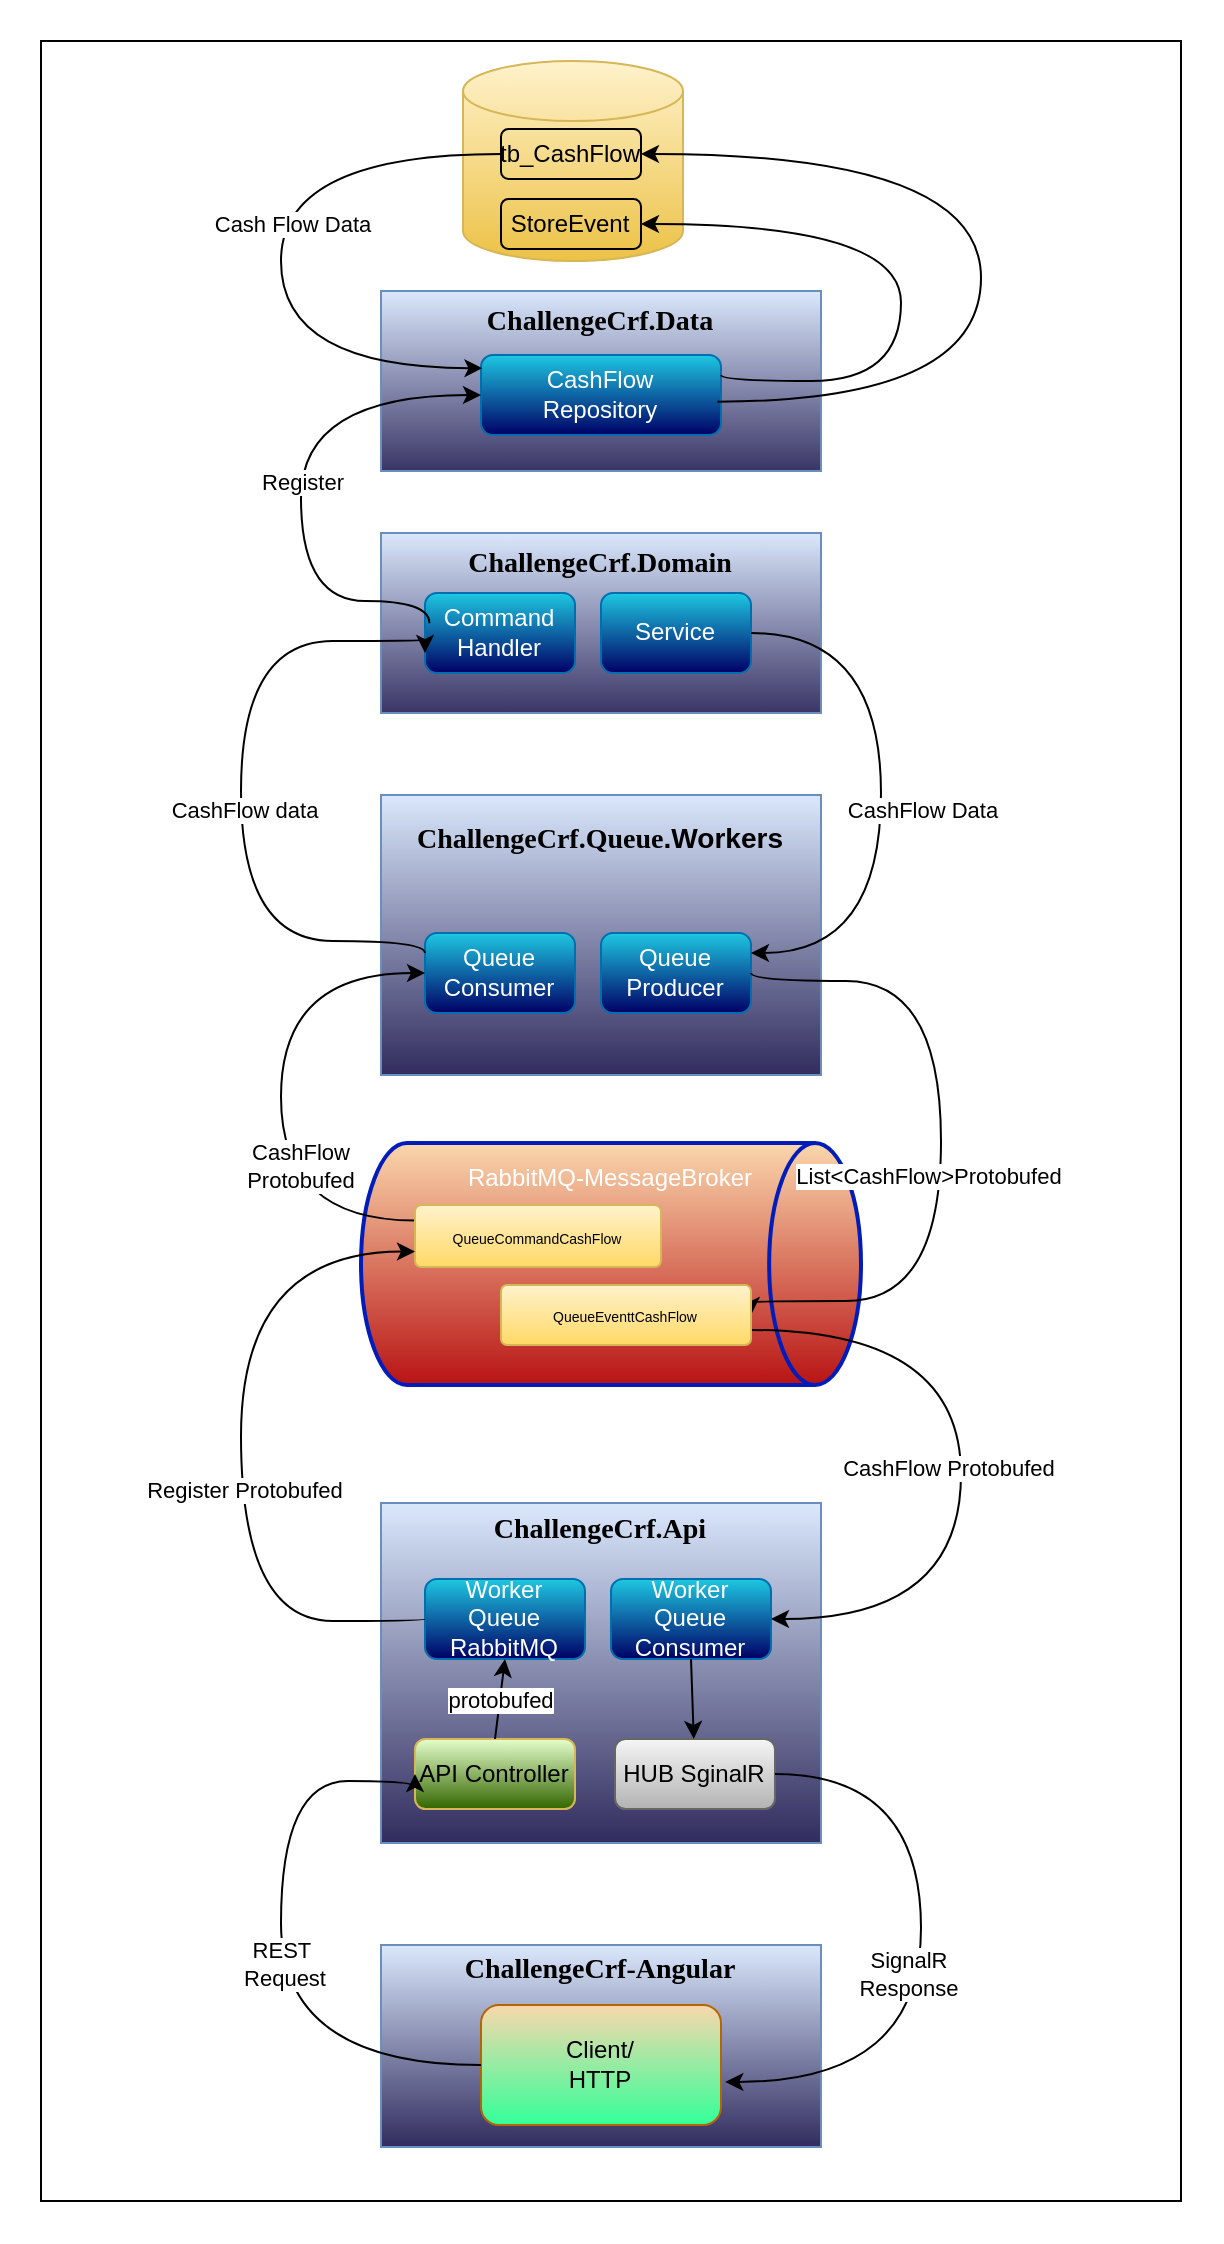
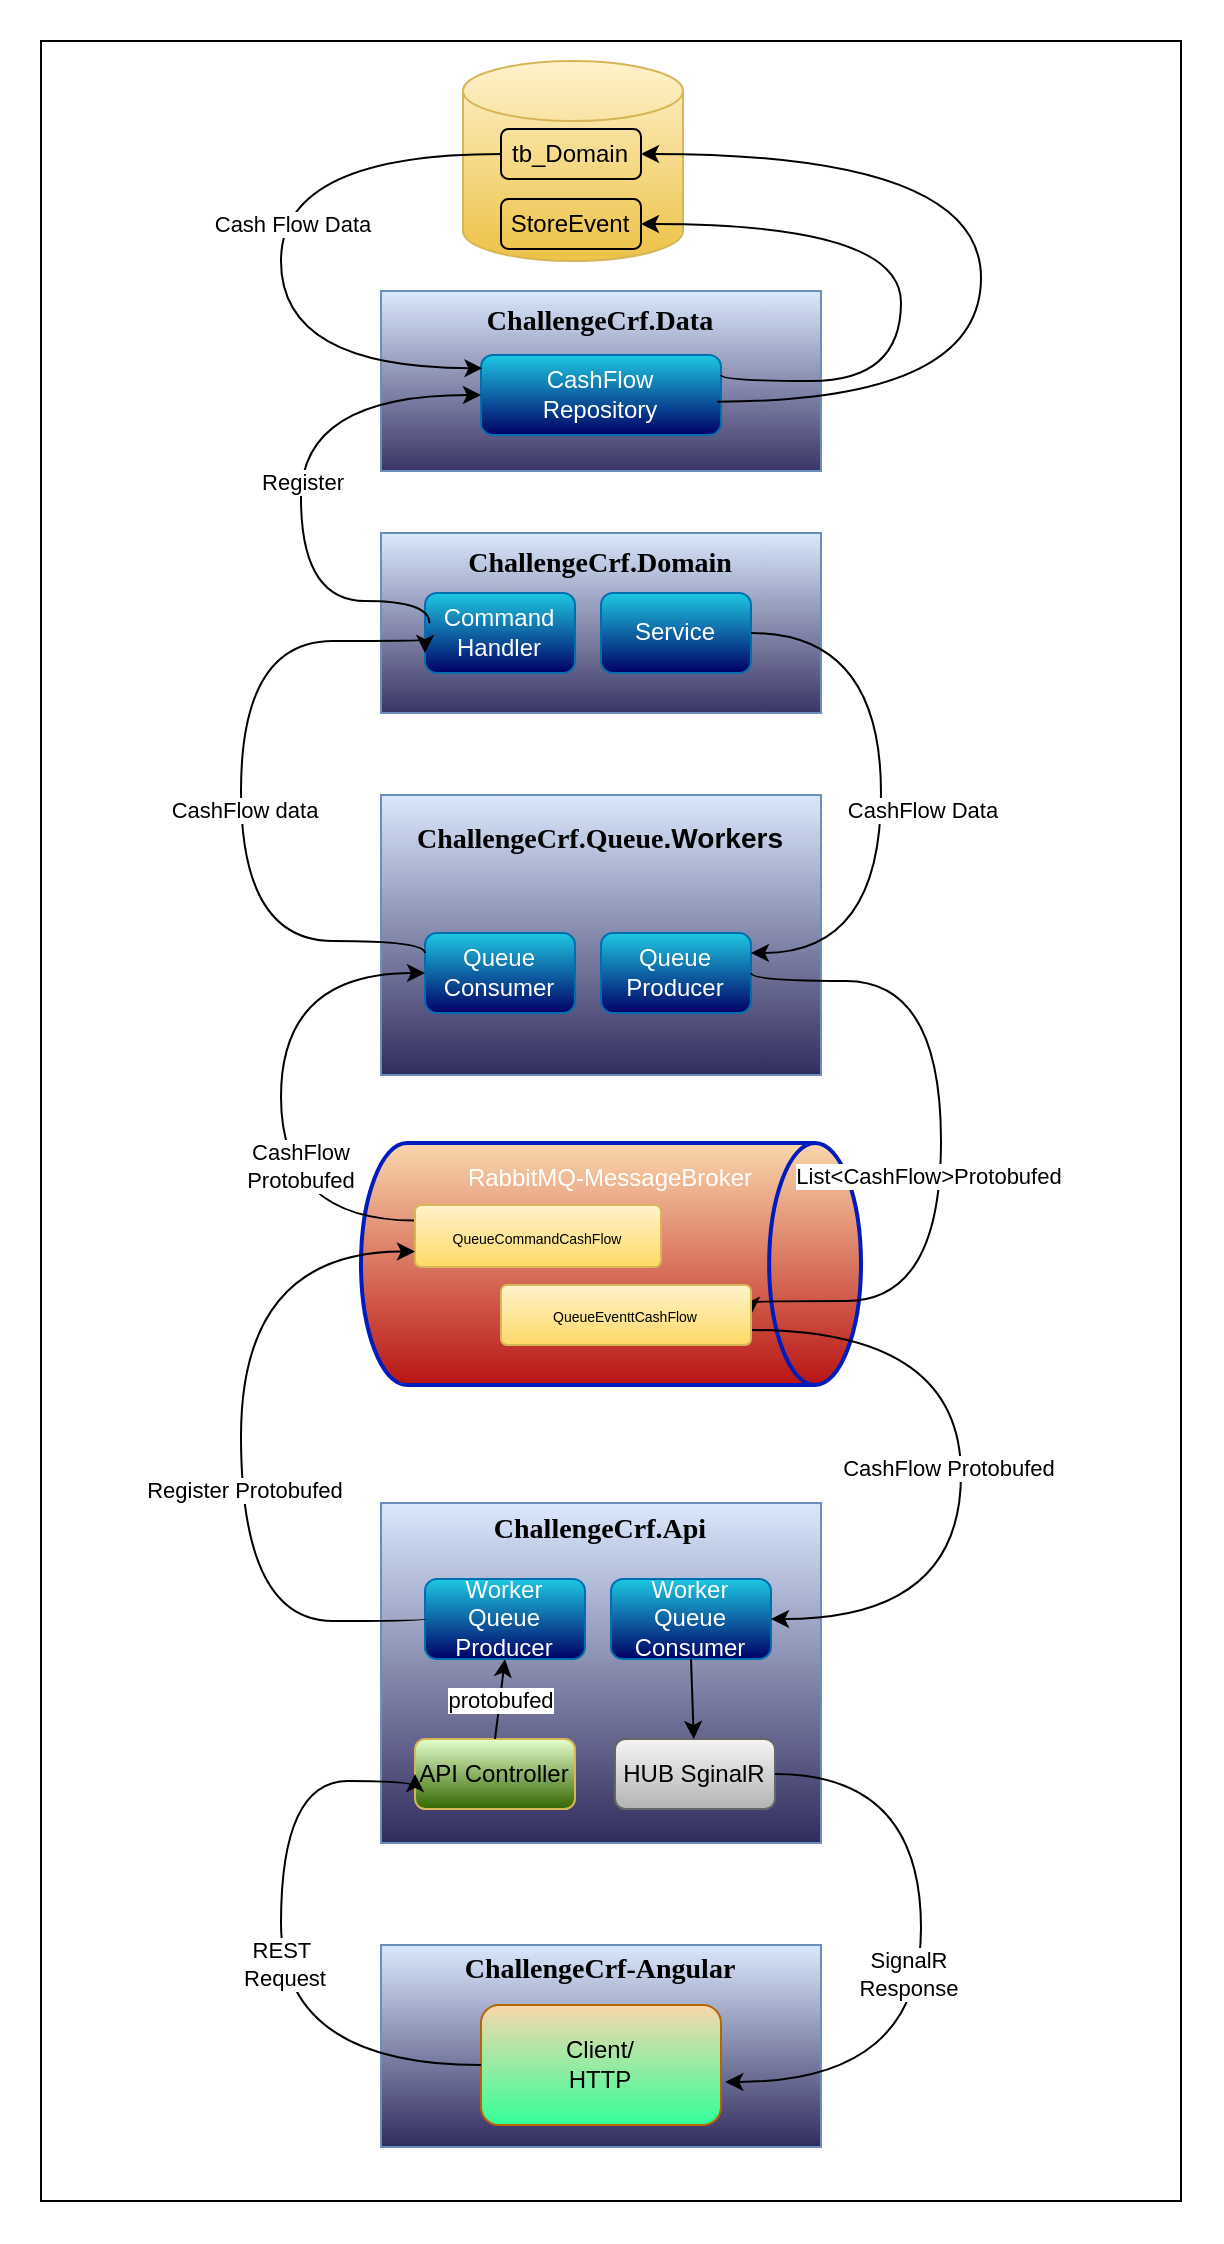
(571, 155) -> (571, 155)
(505, 1619) -> (505, 1619)
